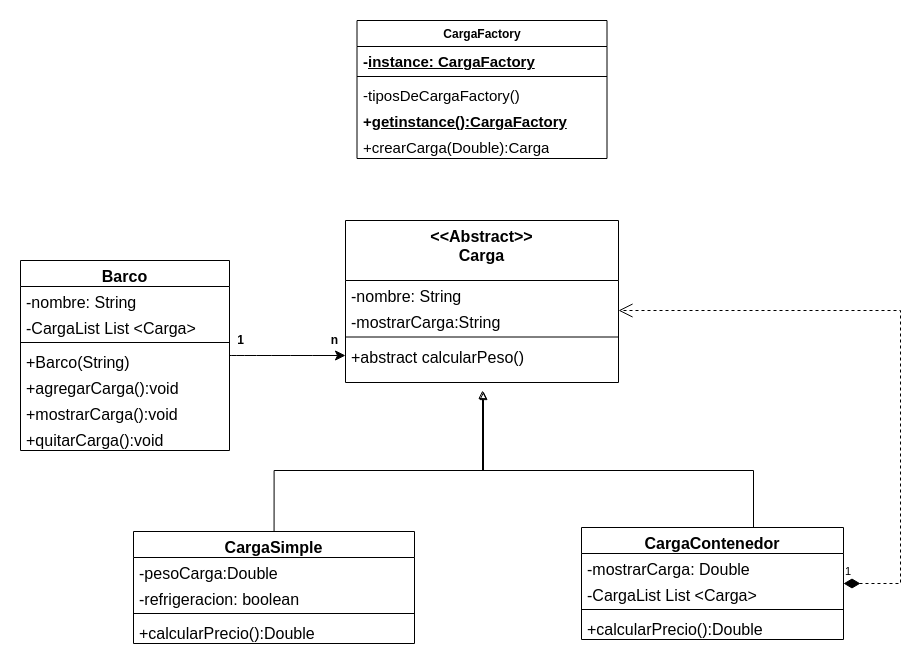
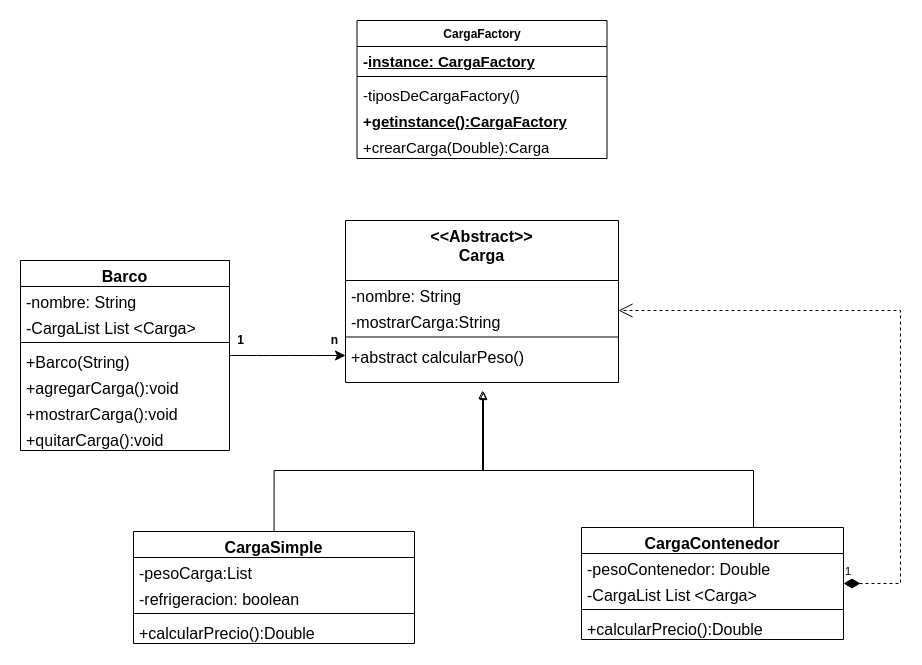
(675, 570) -> (684, 570)
(212, 574) -> (203, 574)
